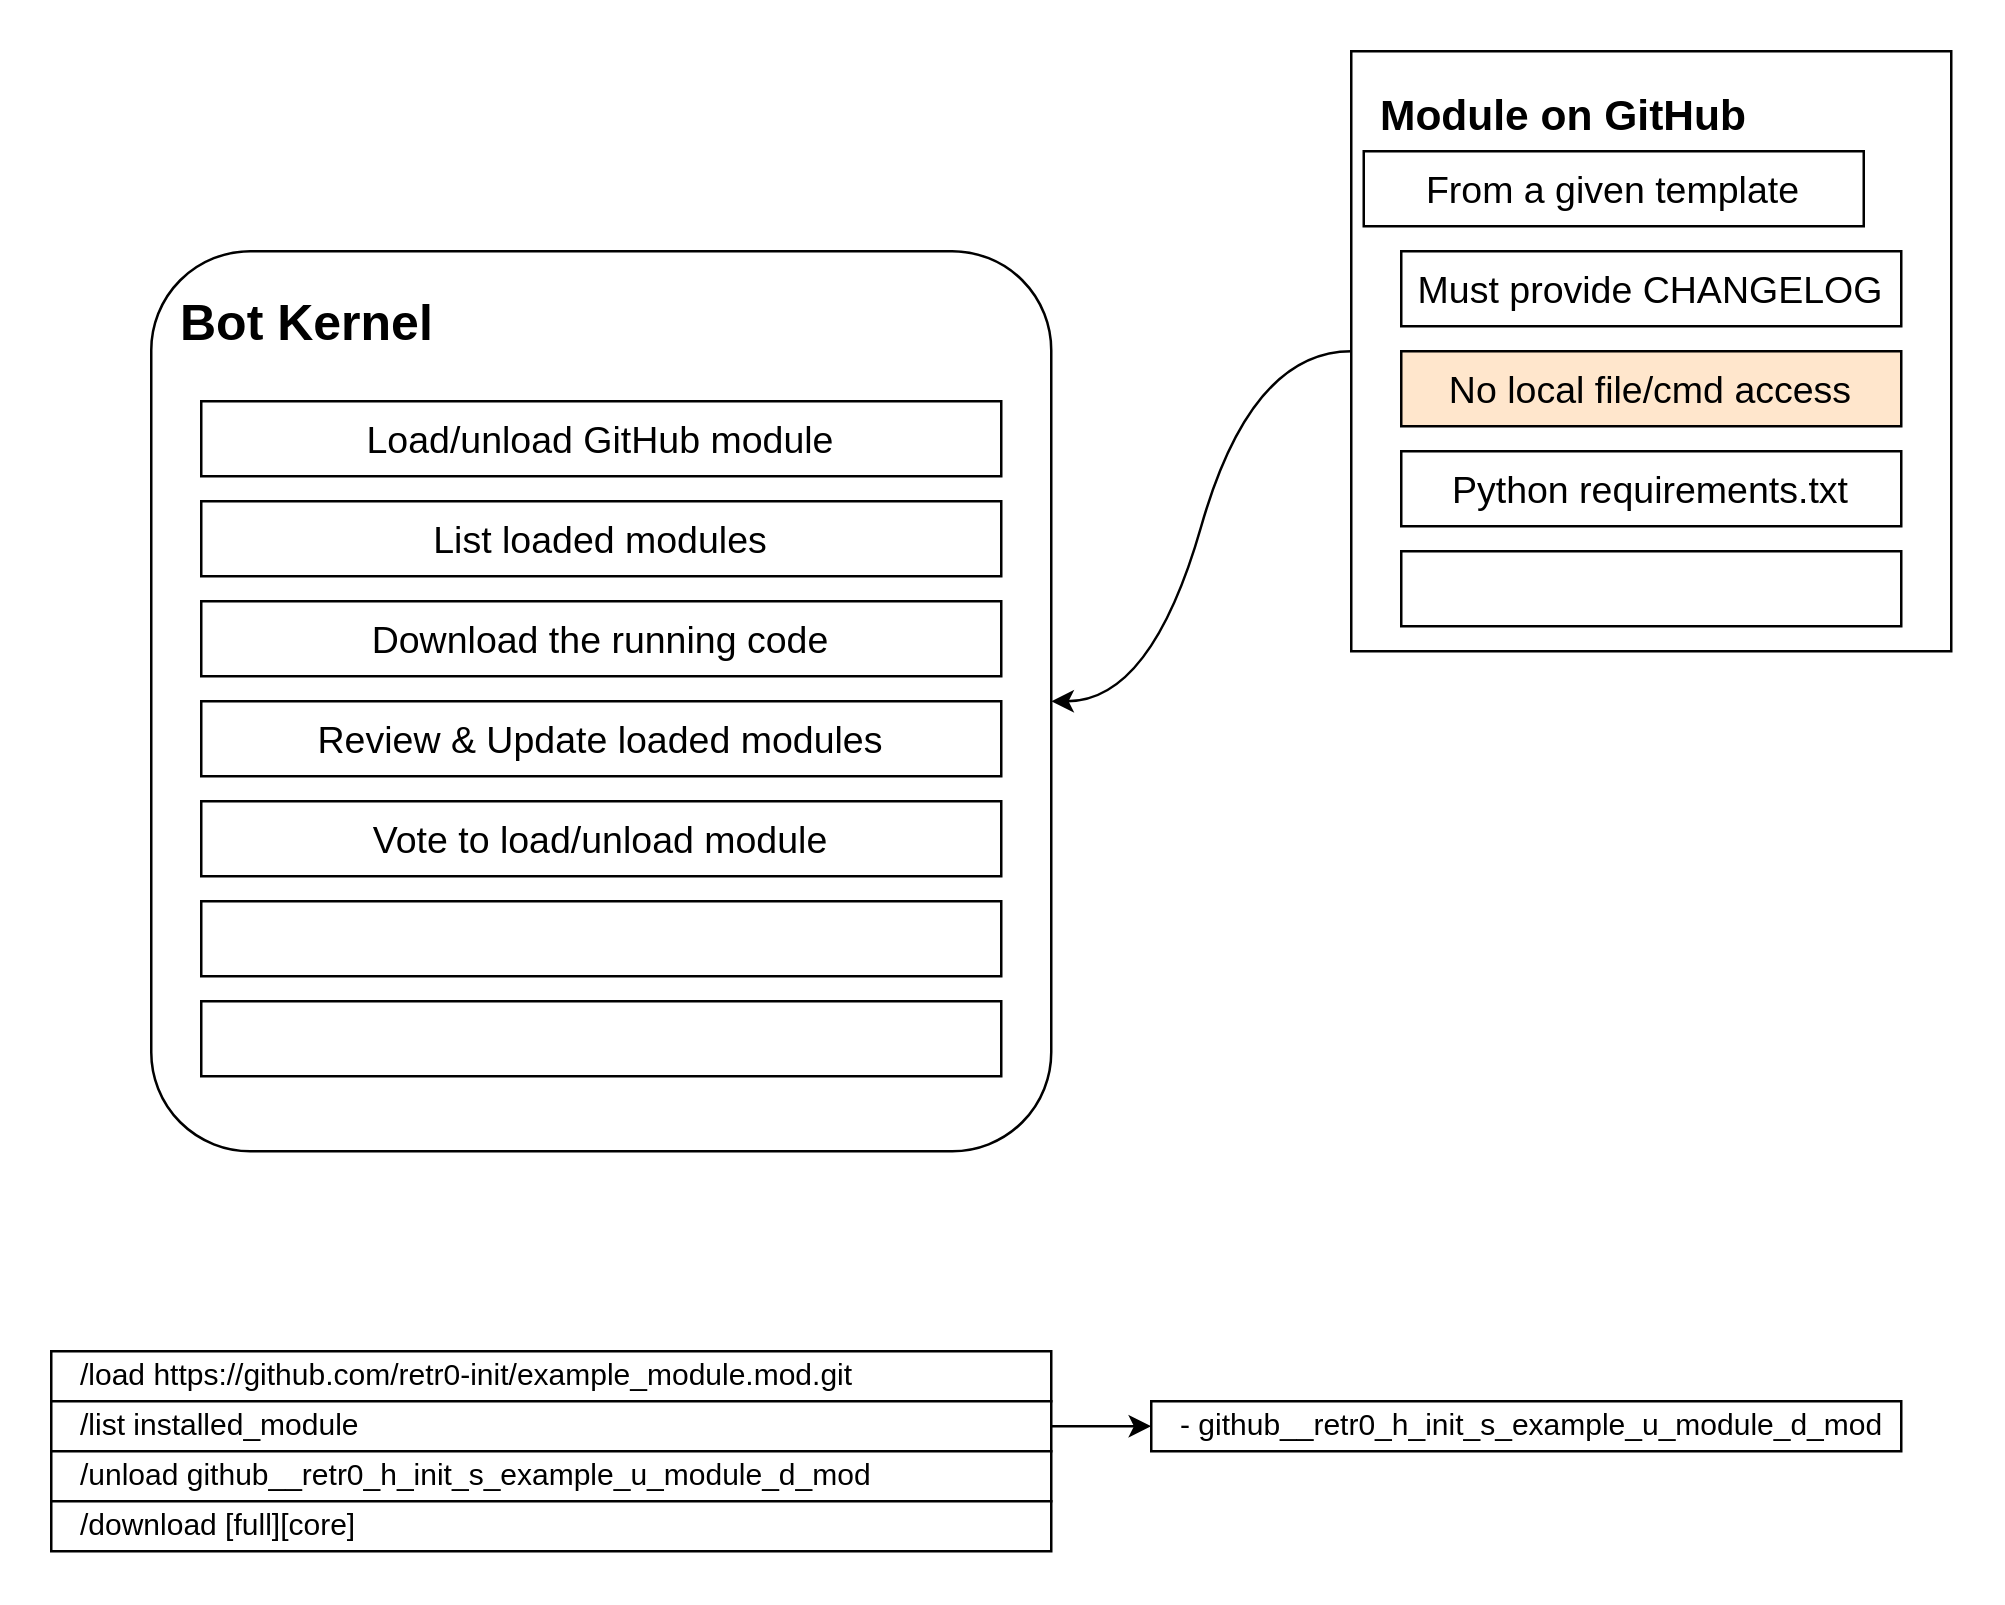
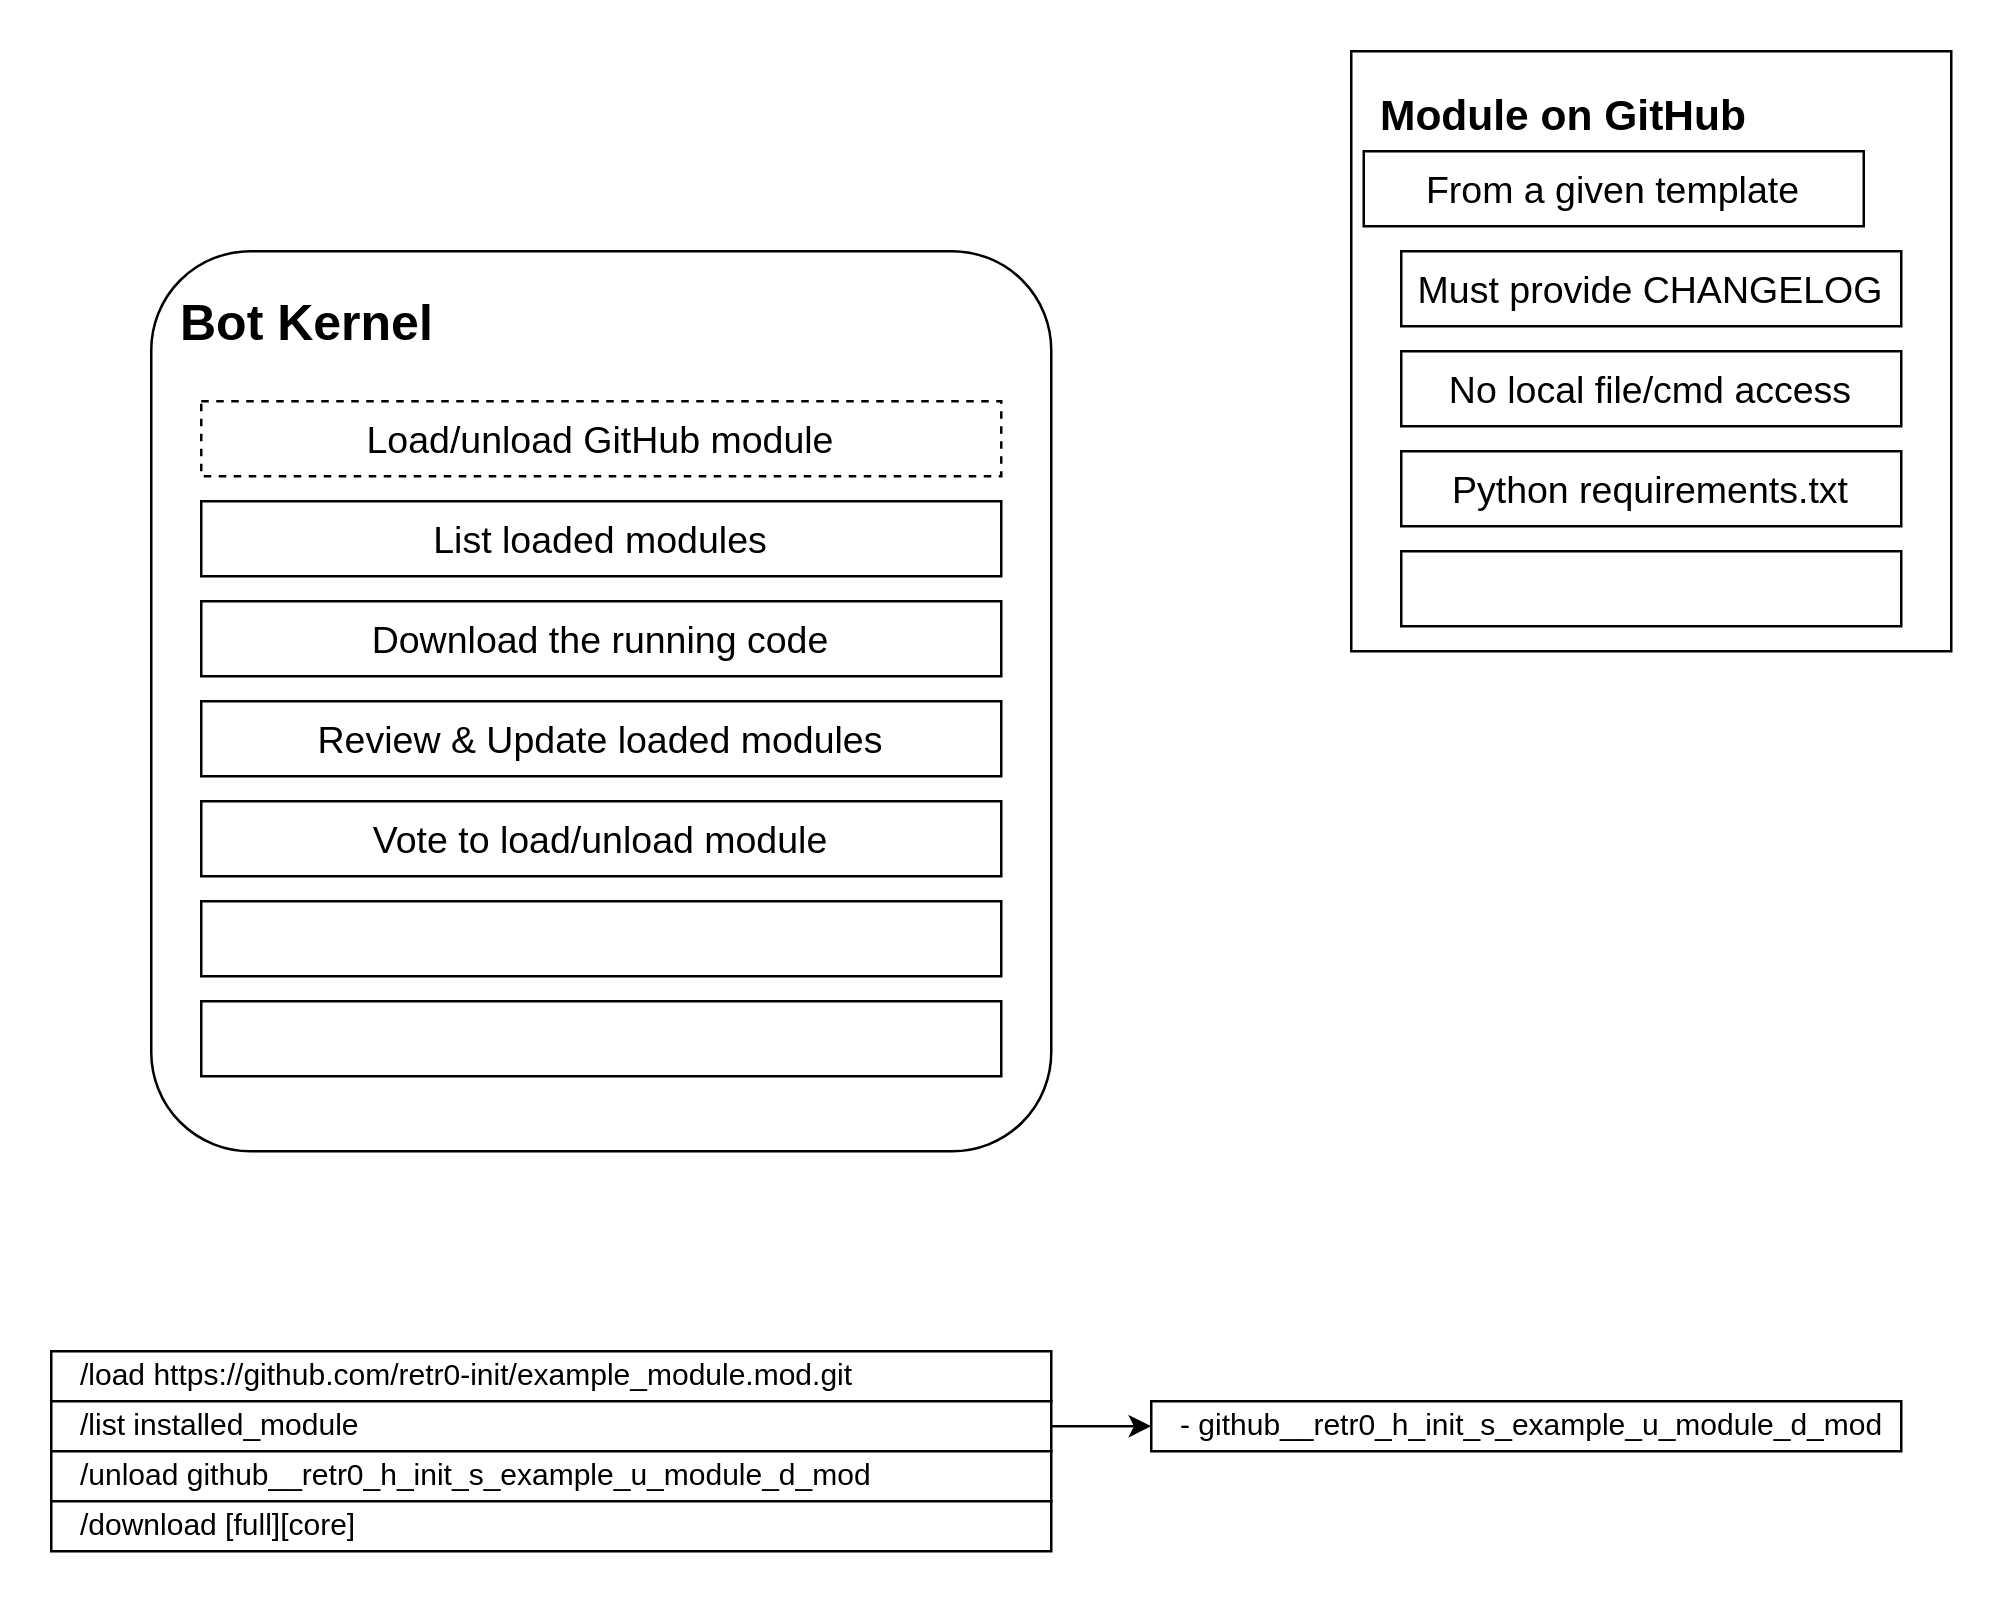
(1651, 389) -> (1651, 389)
(601, 439) -> (601, 439)
(1204, 518) -> none
